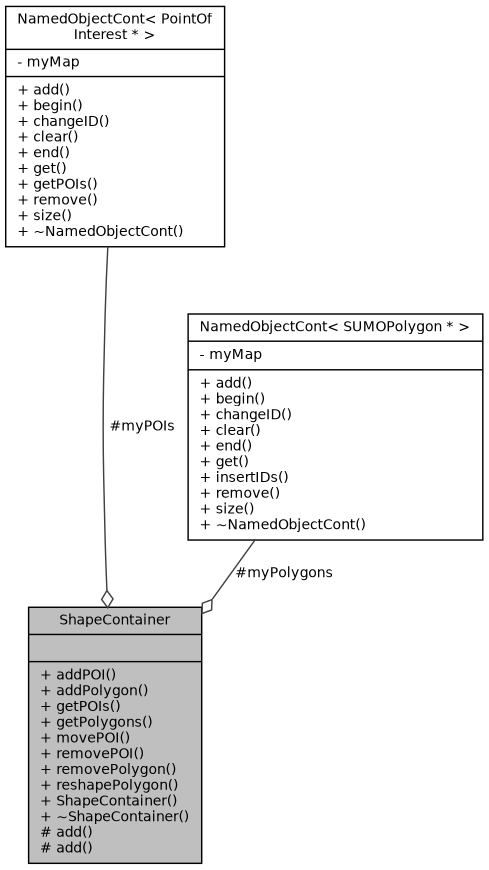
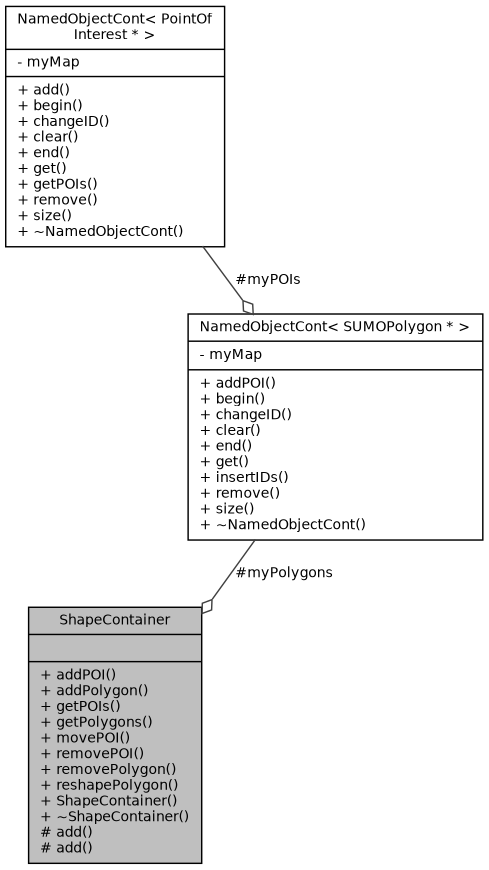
(226, 383) -> (238, 383)
(103, 418) -> (223, 273)
